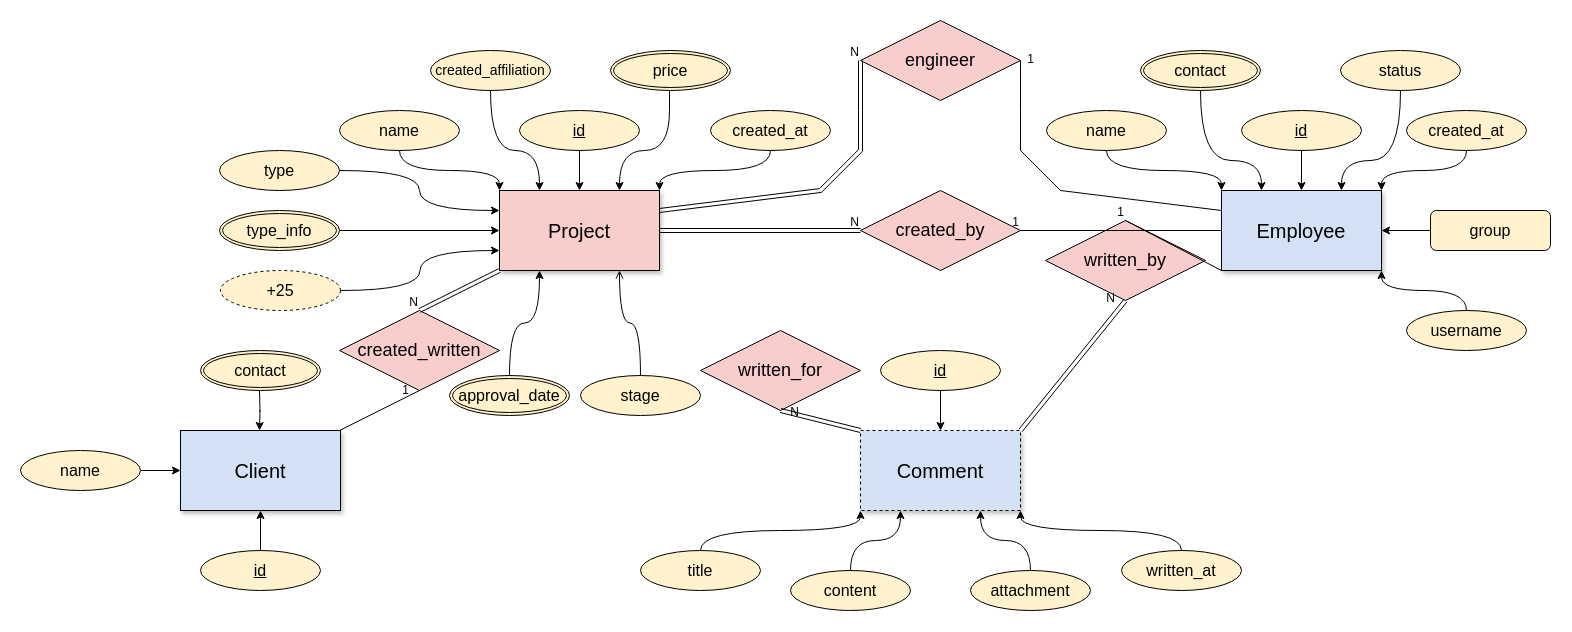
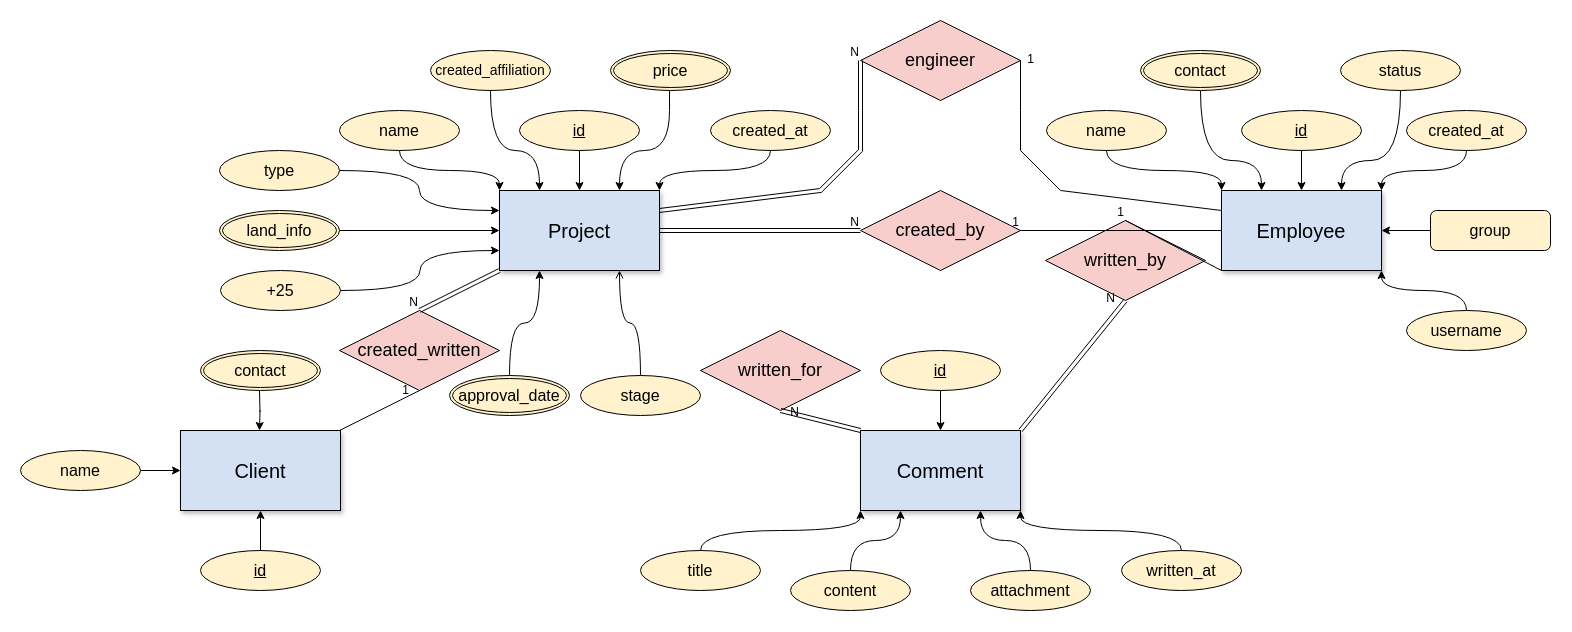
(280, 231) -> (280, 231)
(580, 231) -> (580, 231)
(281, 291) -> (281, 291)
(941, 471) -> (941, 471)
